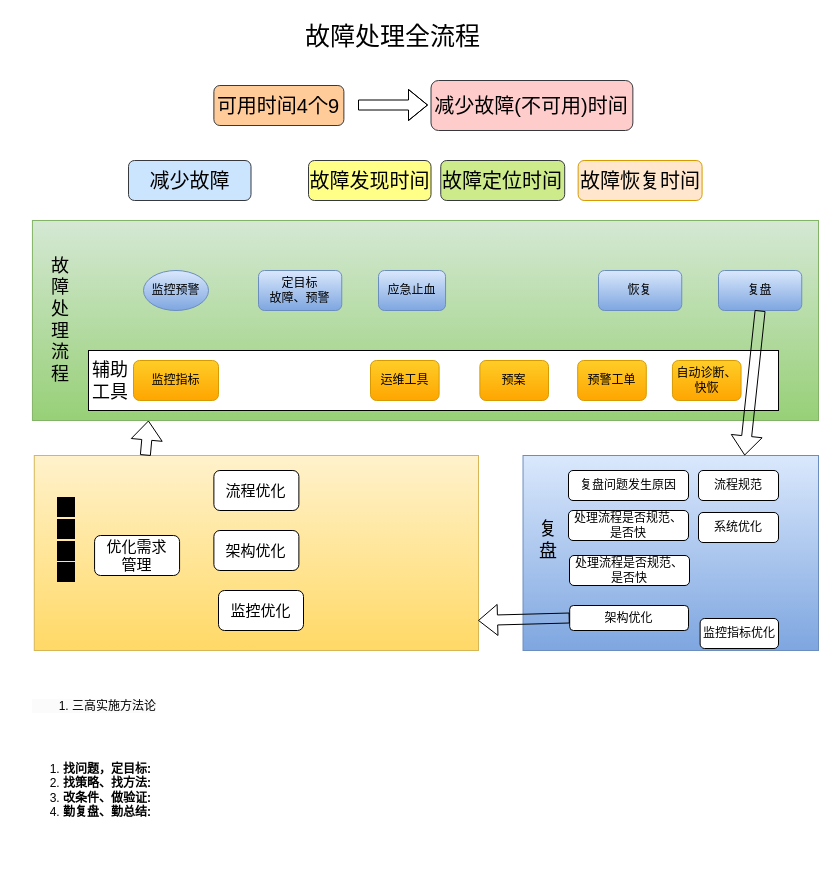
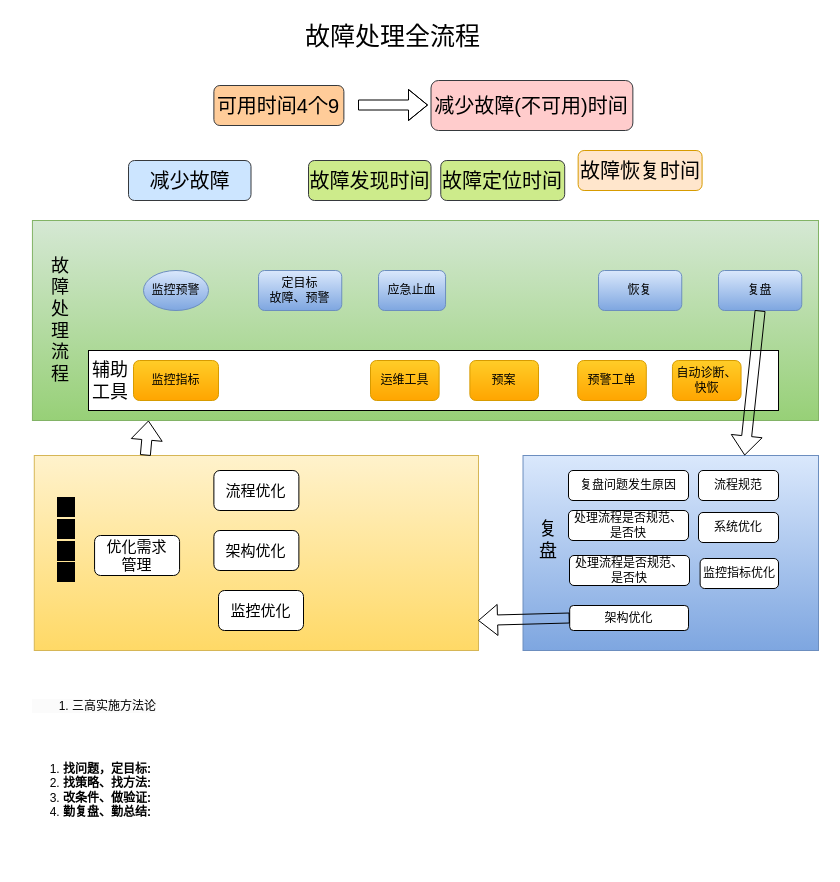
(370, 181) -> (370, 181)
(640, 181) -> (640, 171)
(514, 381) -> (504, 381)
(739, 634) -> (739, 574)
